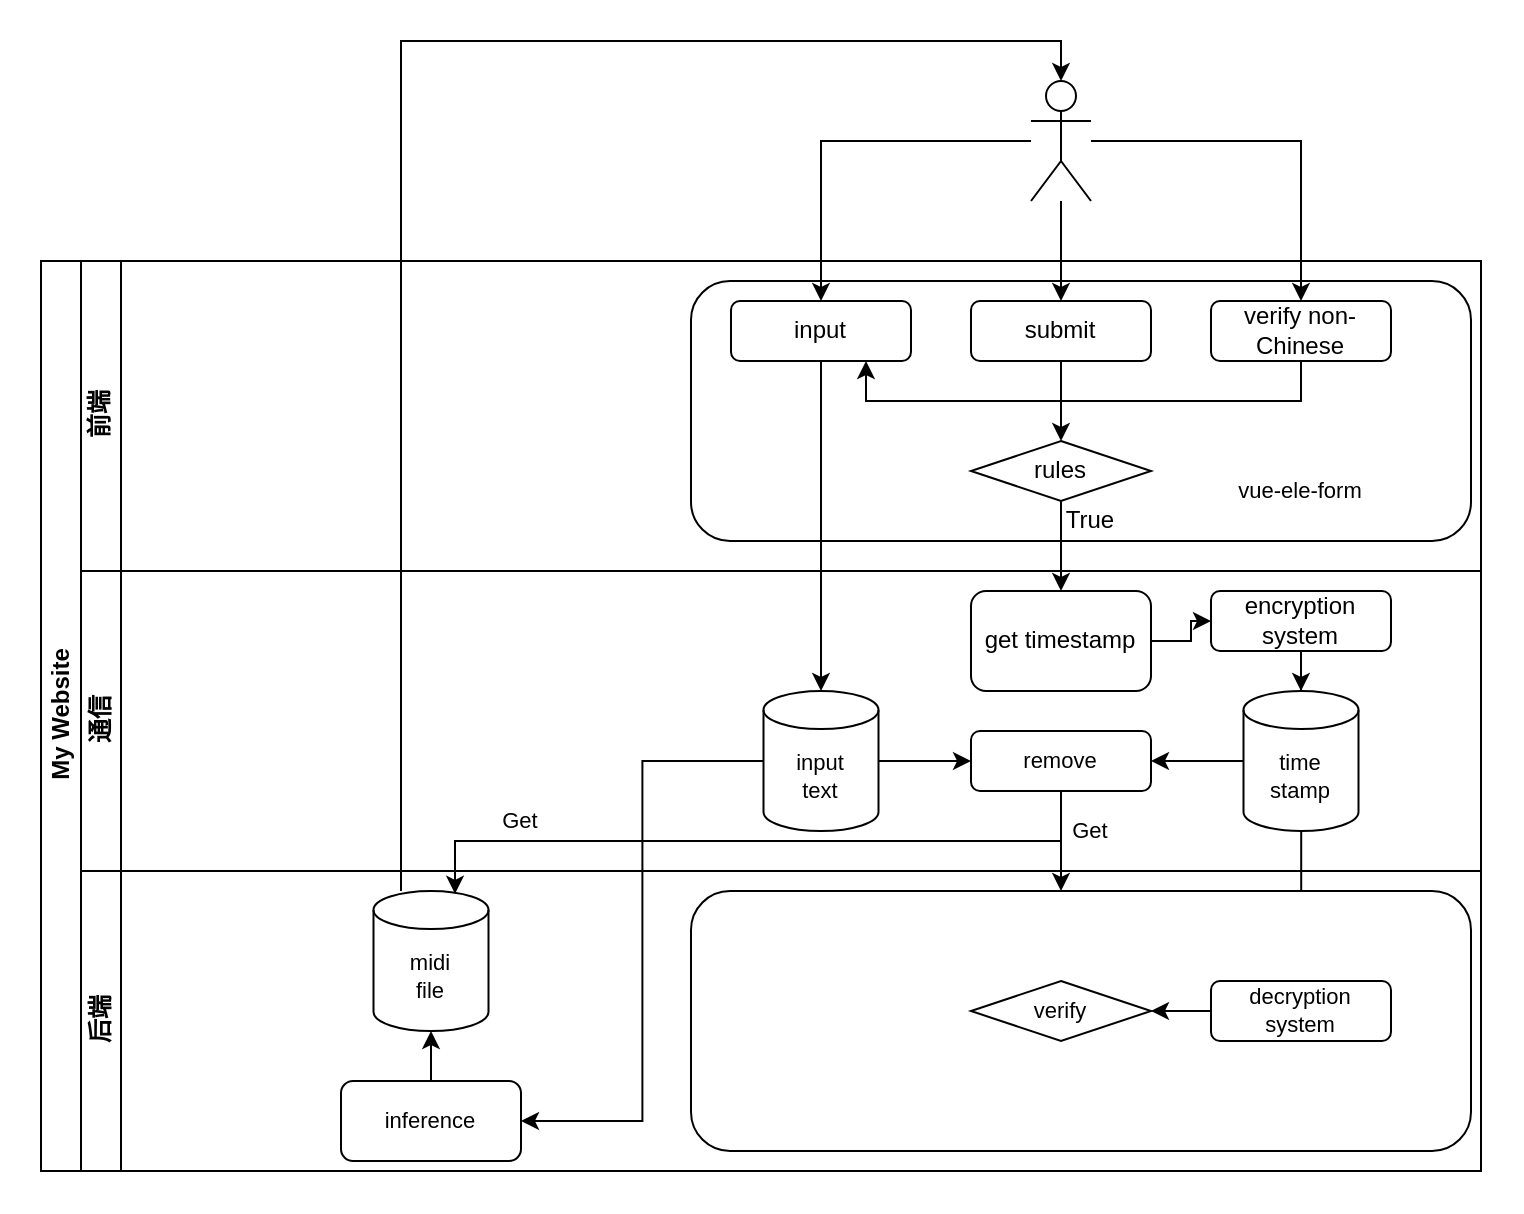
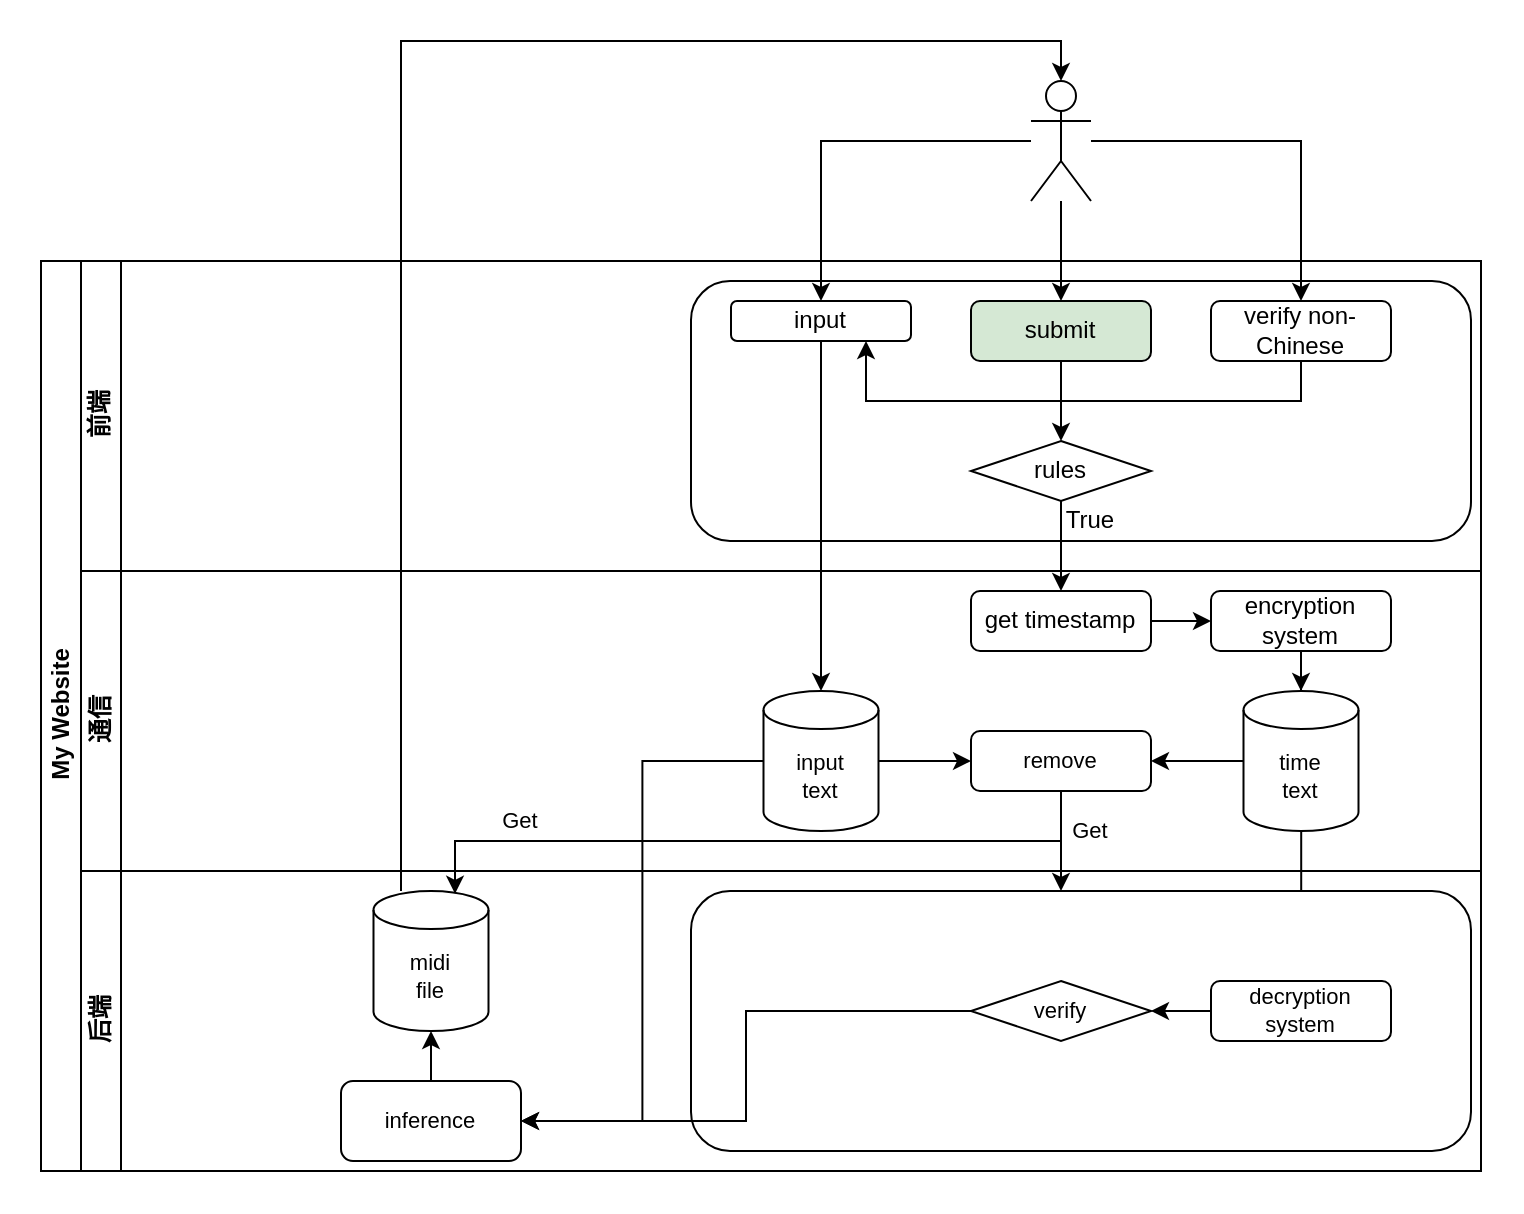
(821, 331) -> (821, 321)
(1061, 331) -> (1061, 331)
(1301, 491) -> none
(1061, 641) -> (1061, 621)
(1301, 777) -> (1301, 777)
none -> (753, 1011)
